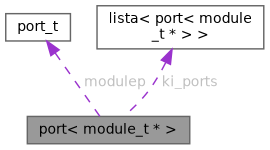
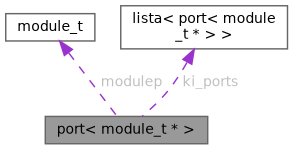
(38, 27) -> (50, 27)
